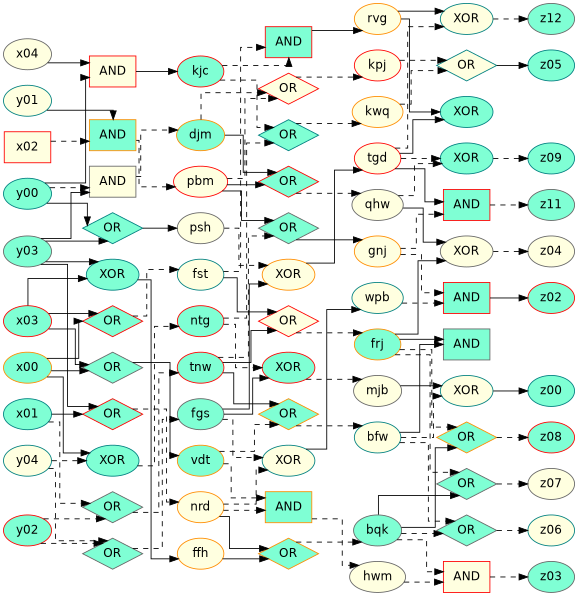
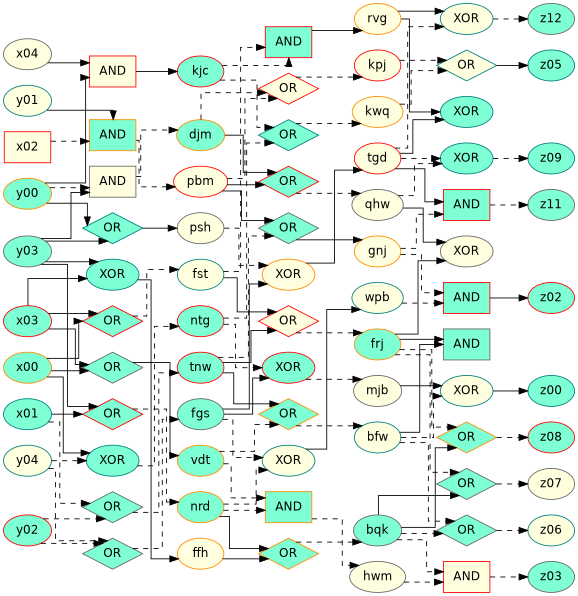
(28, 194) -> (28, 194)
(551, 251) -> none
(201, 507) -> (201, 507)
